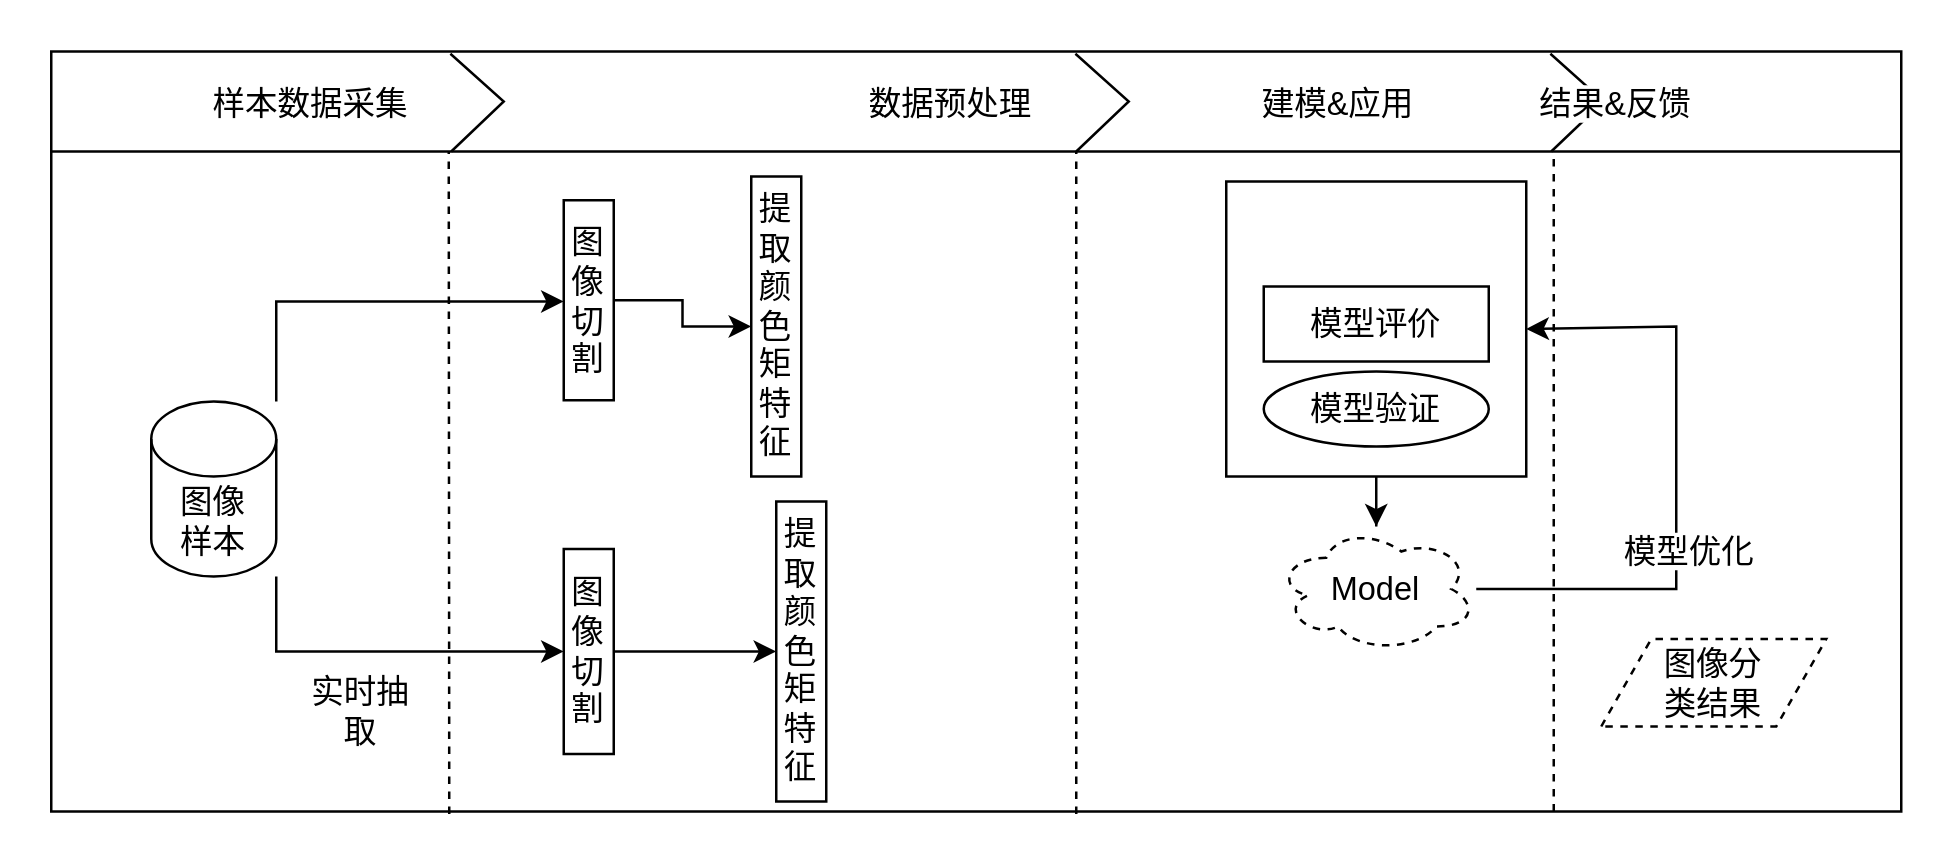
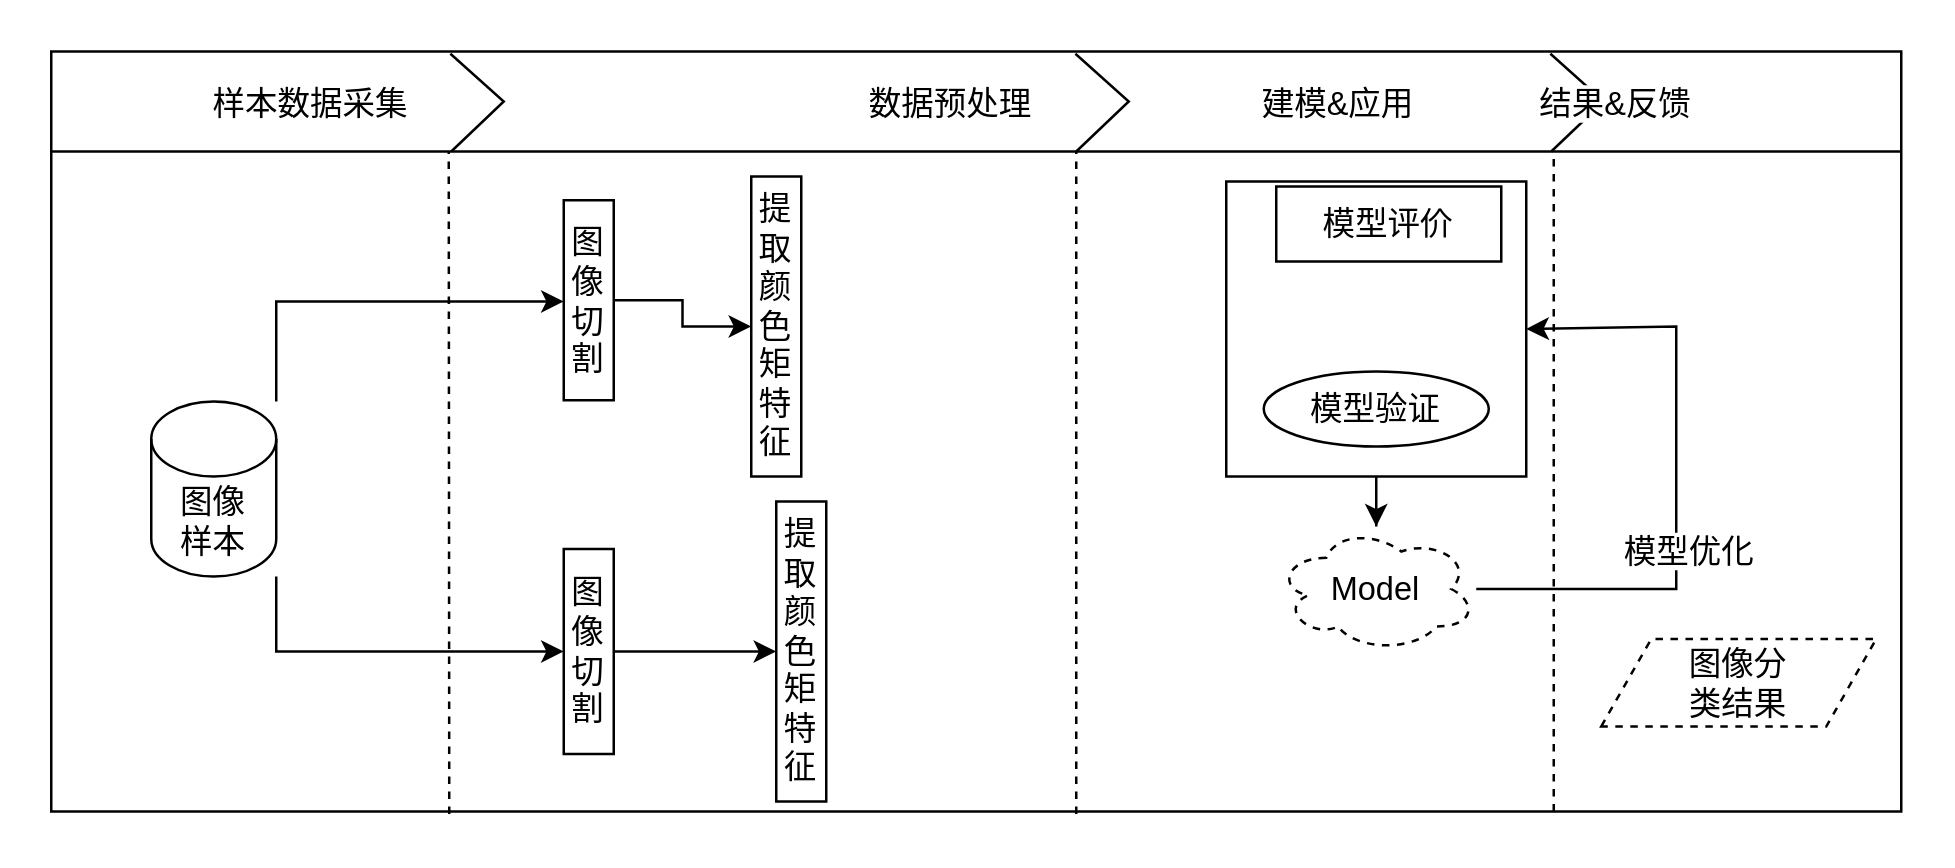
(1376, 324) -> (1389, 224)
(1714, 683) -> (1739, 683)
(361, 711) -> none
